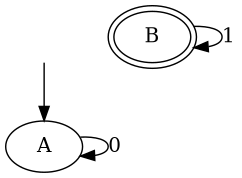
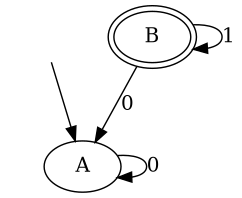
none -> (120, 98)
